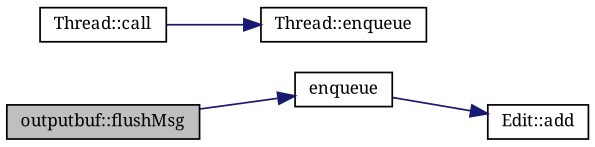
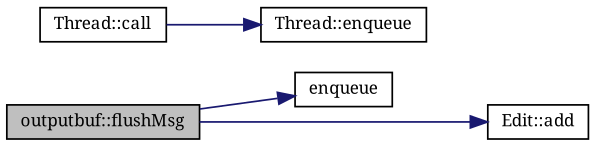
(432, 104) -> (335, 122)
